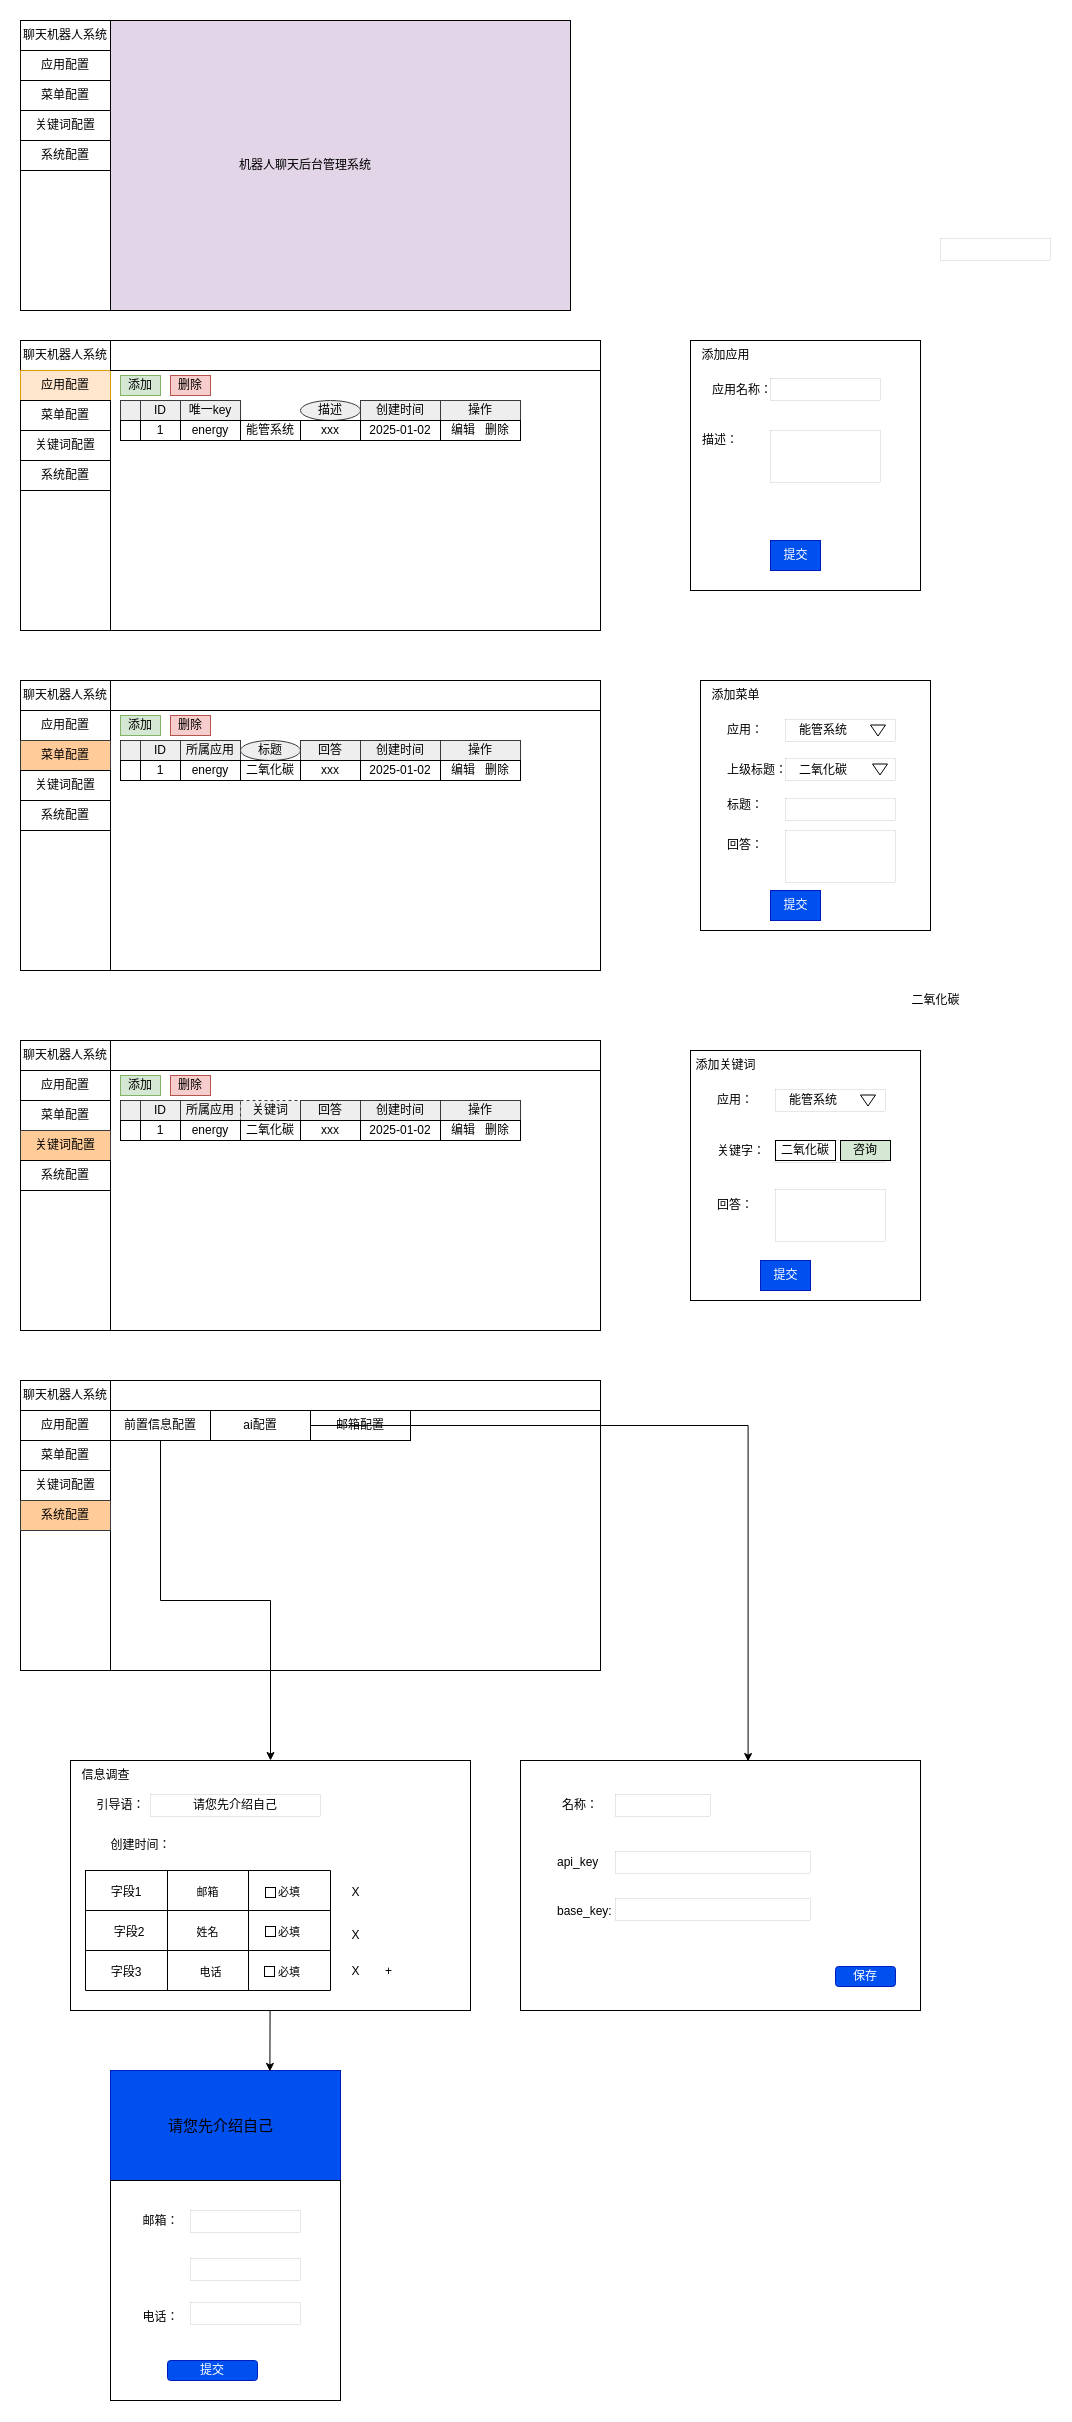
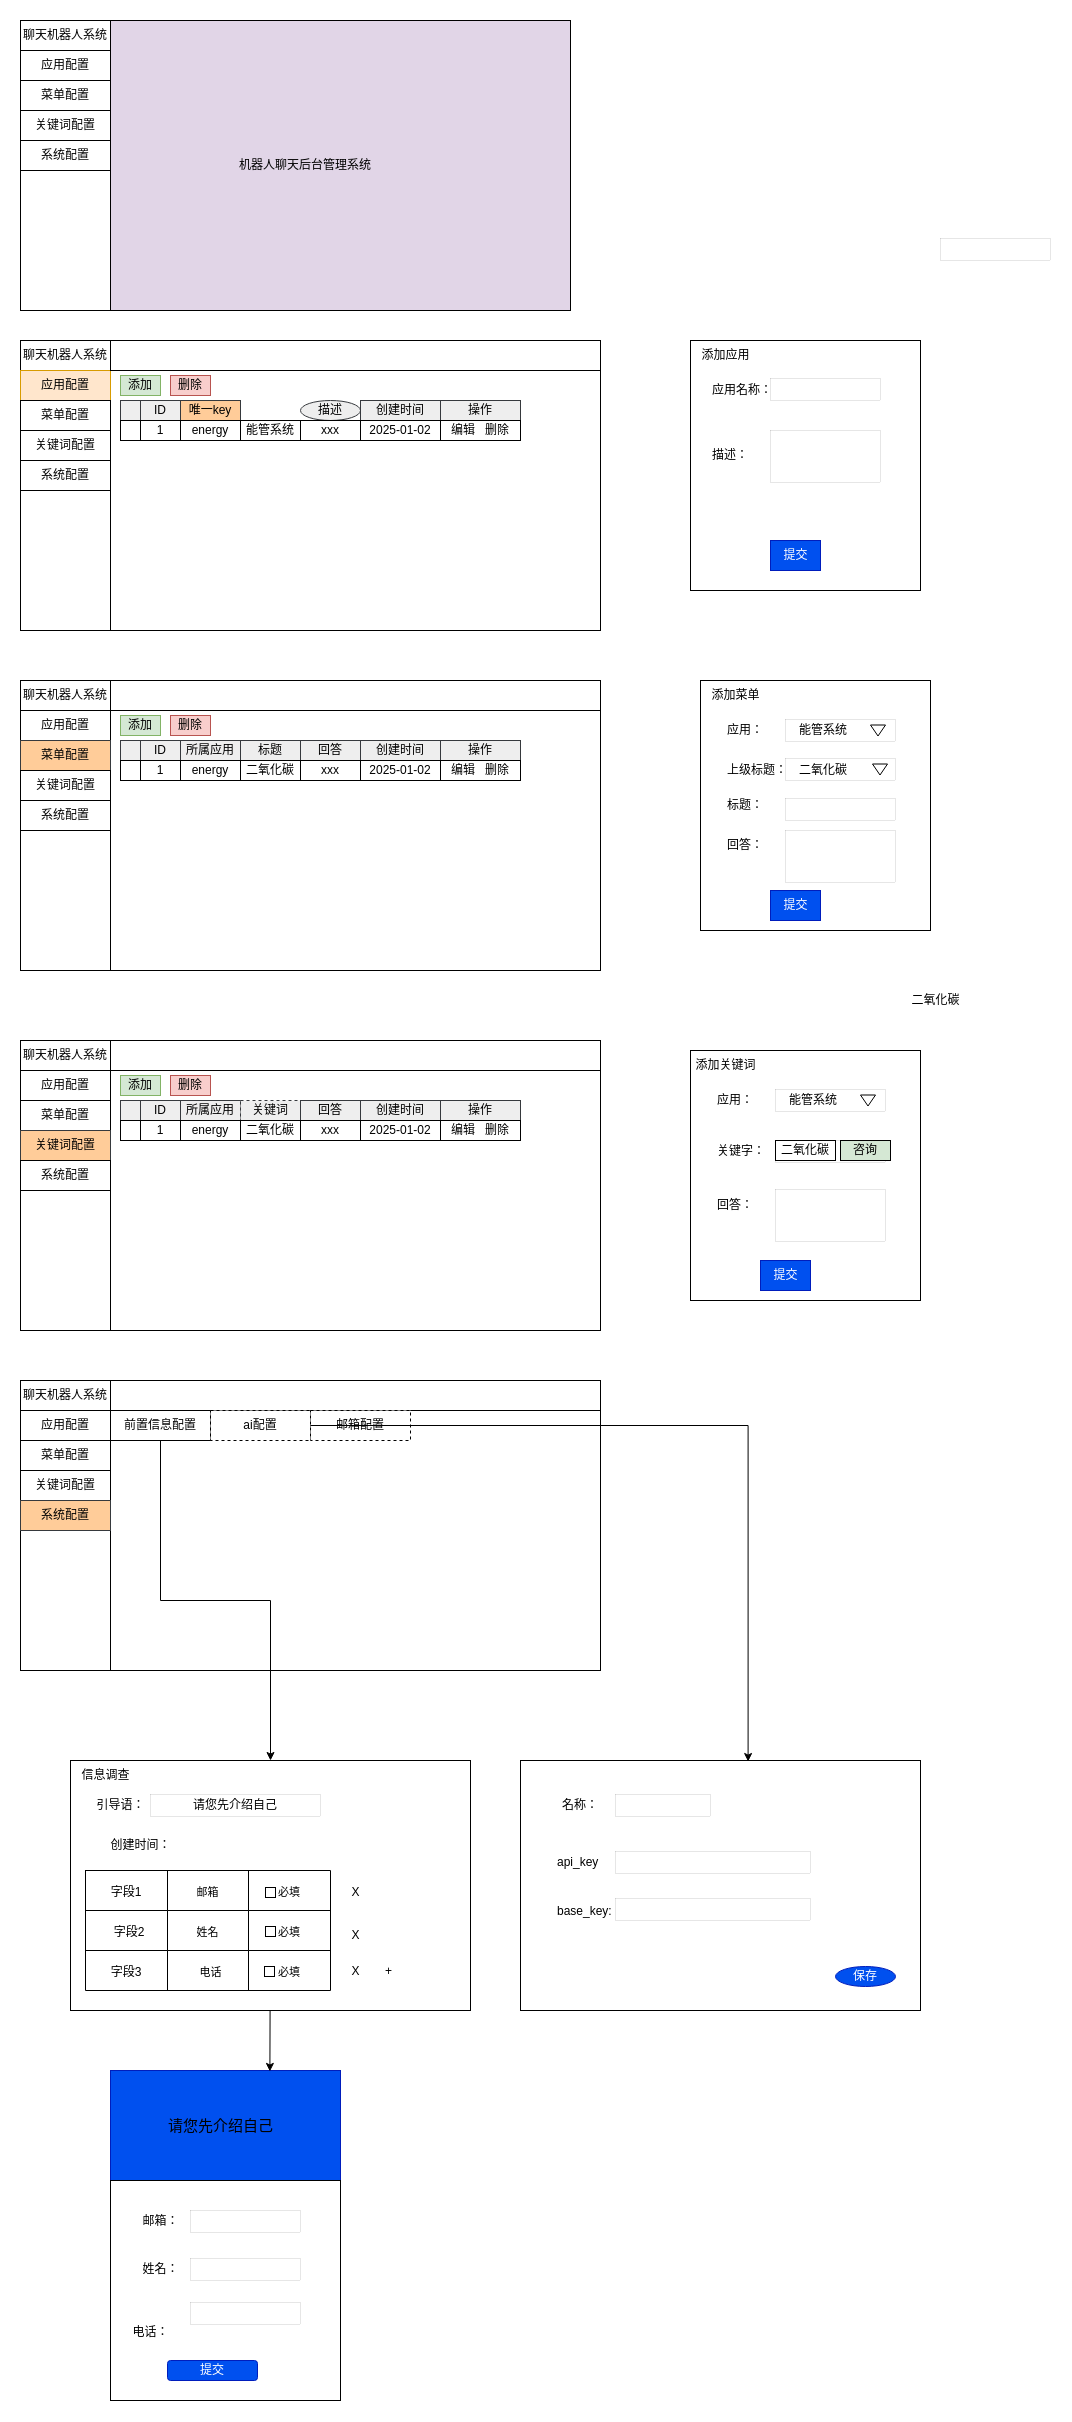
(211, 411) -> (211, 411)
(731, 441) -> (741, 456)
(271, 751) -> (271, 751)
(261, 1426) -> (261, 1426)
(361, 1426) -> (361, 1426)
(866, 1977) -> (866, 1977)
none -> (161, 2270)
(161, 2318) -> (151, 2333)
